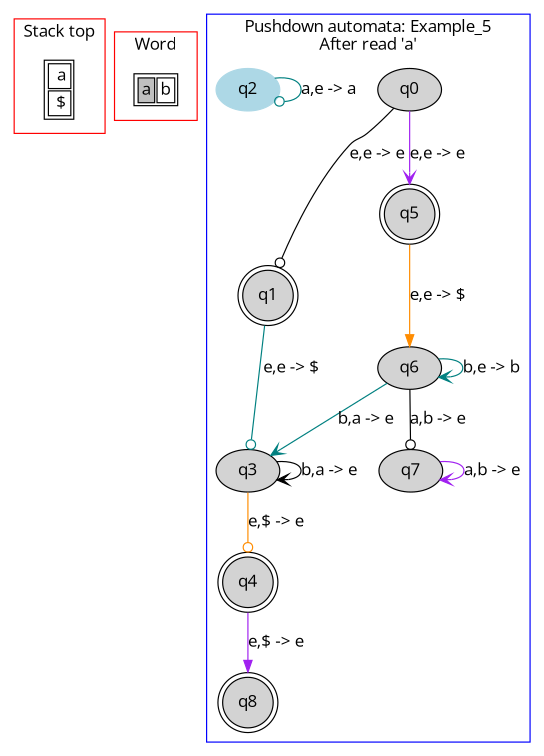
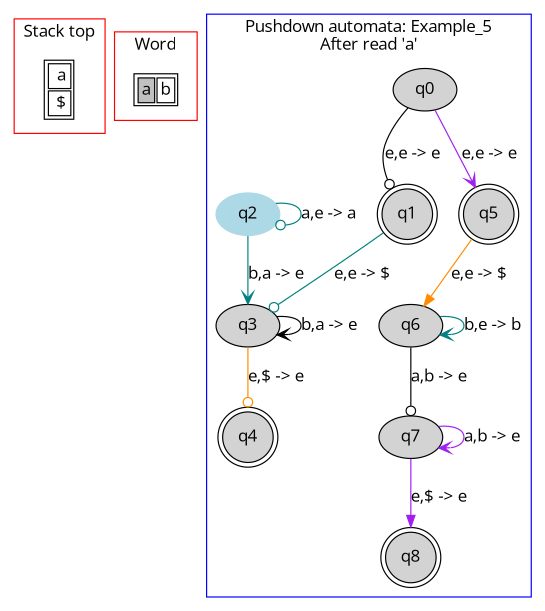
(334, 416) -> (248, 264)
(248, 636) -> (411, 487)
